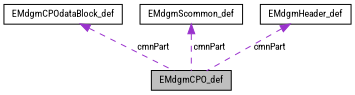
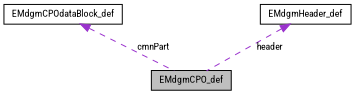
(191, 14) -> none
(269, 47) -> (269, 47)
